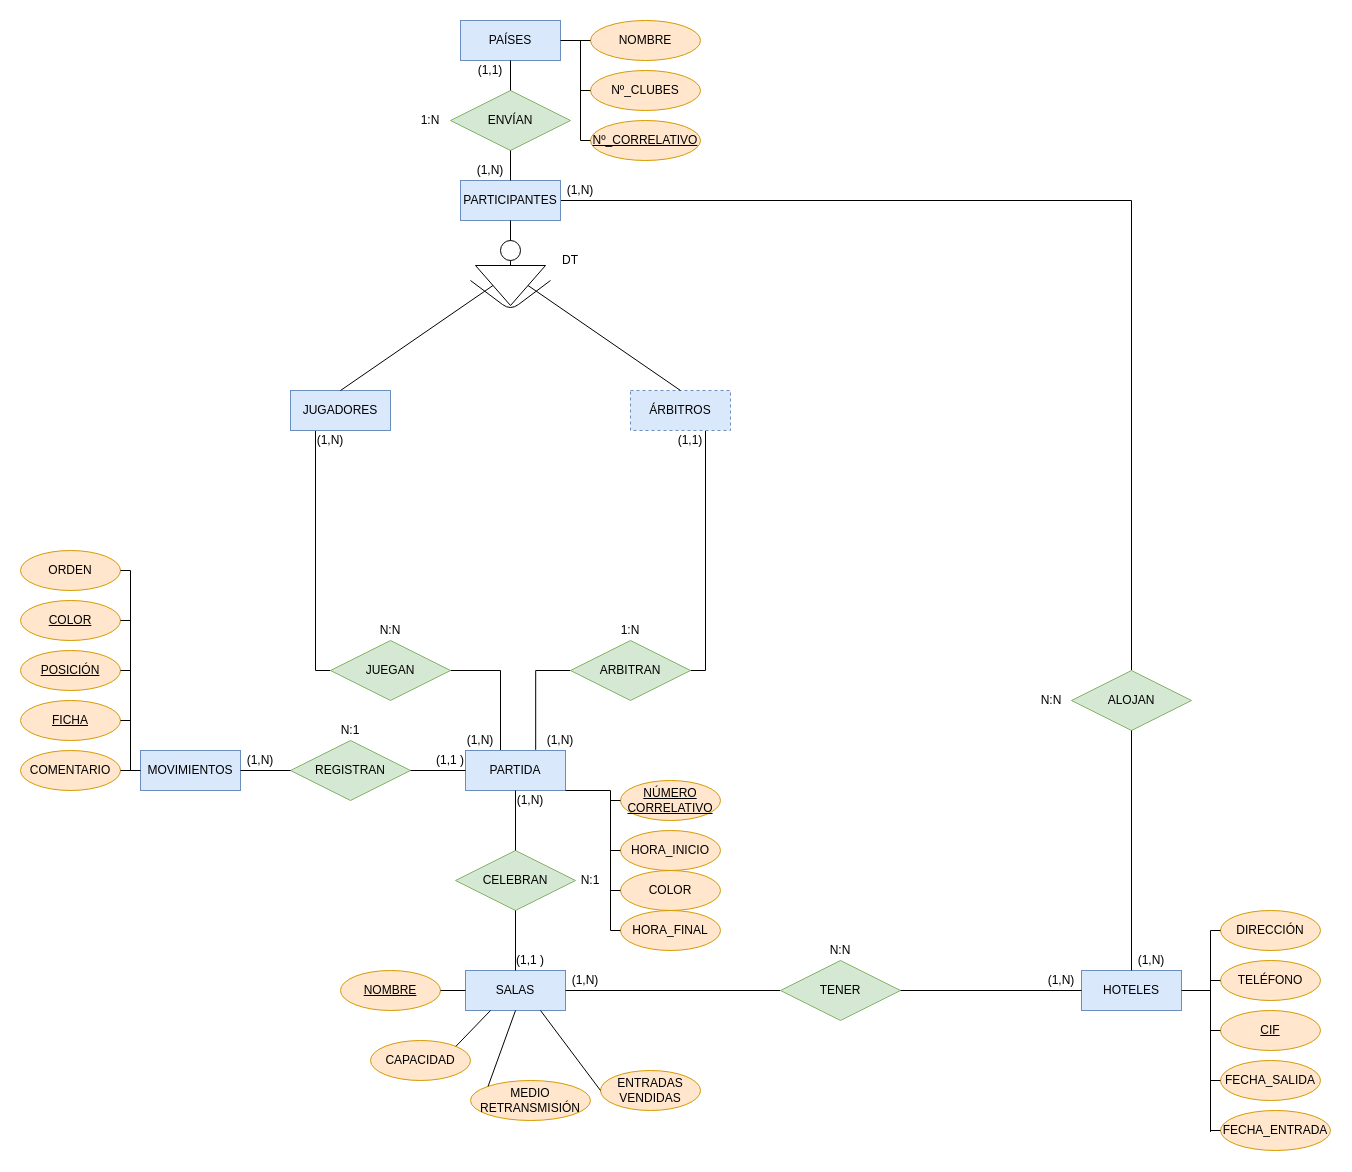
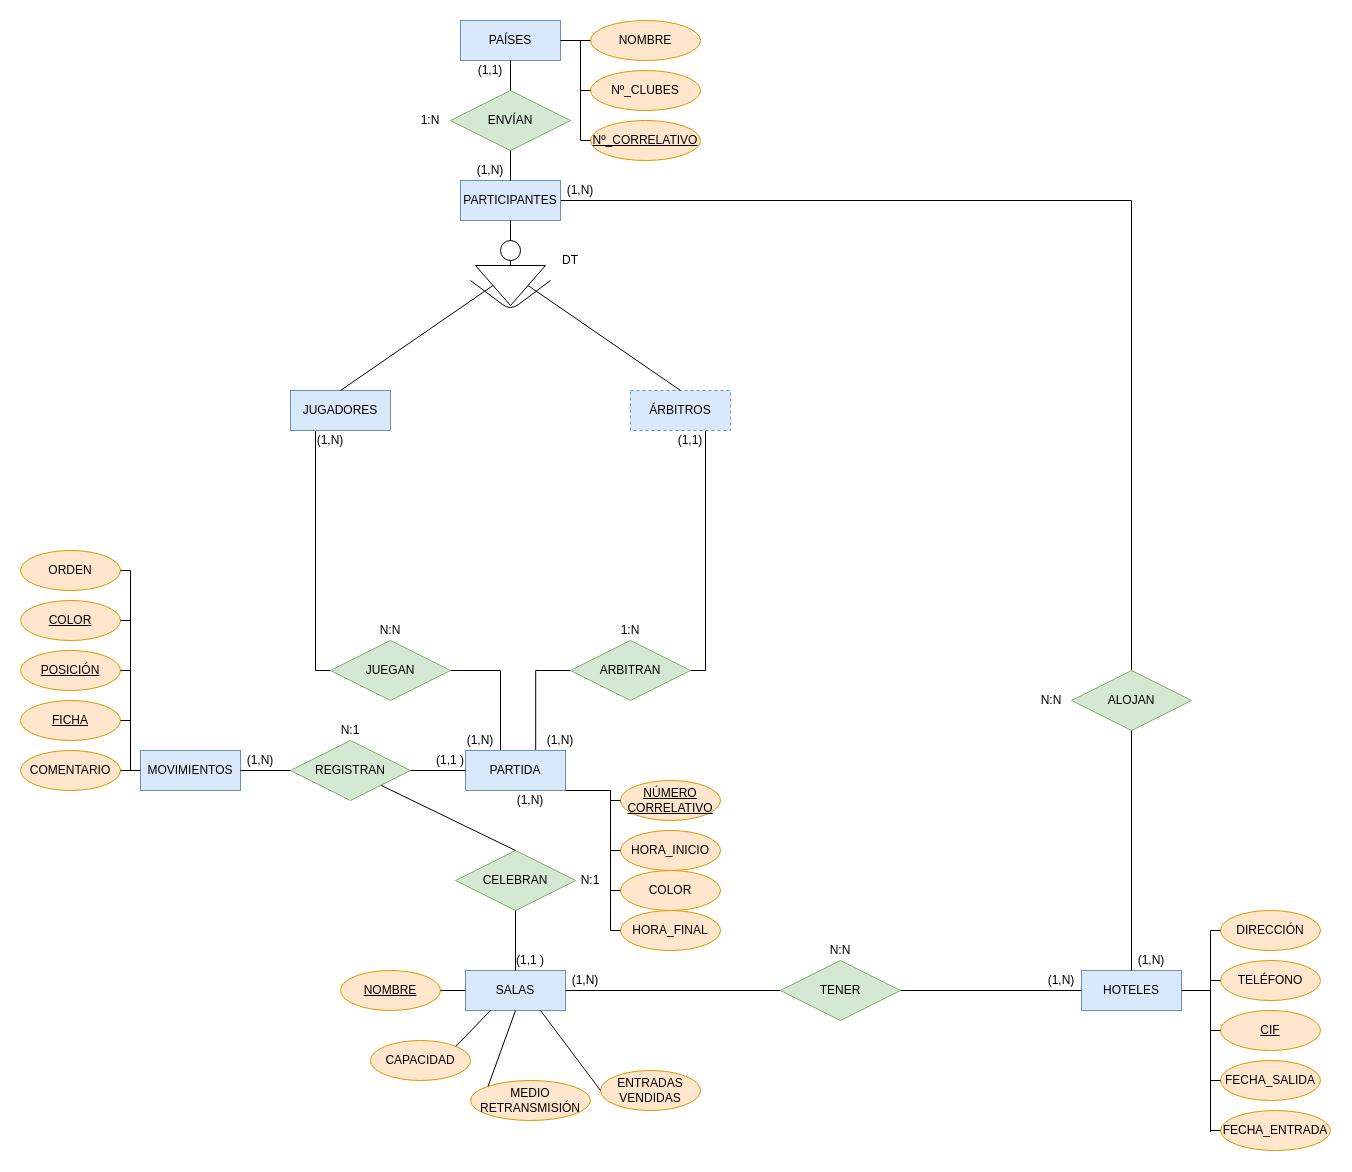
(516, 821) -> (449, 818)
